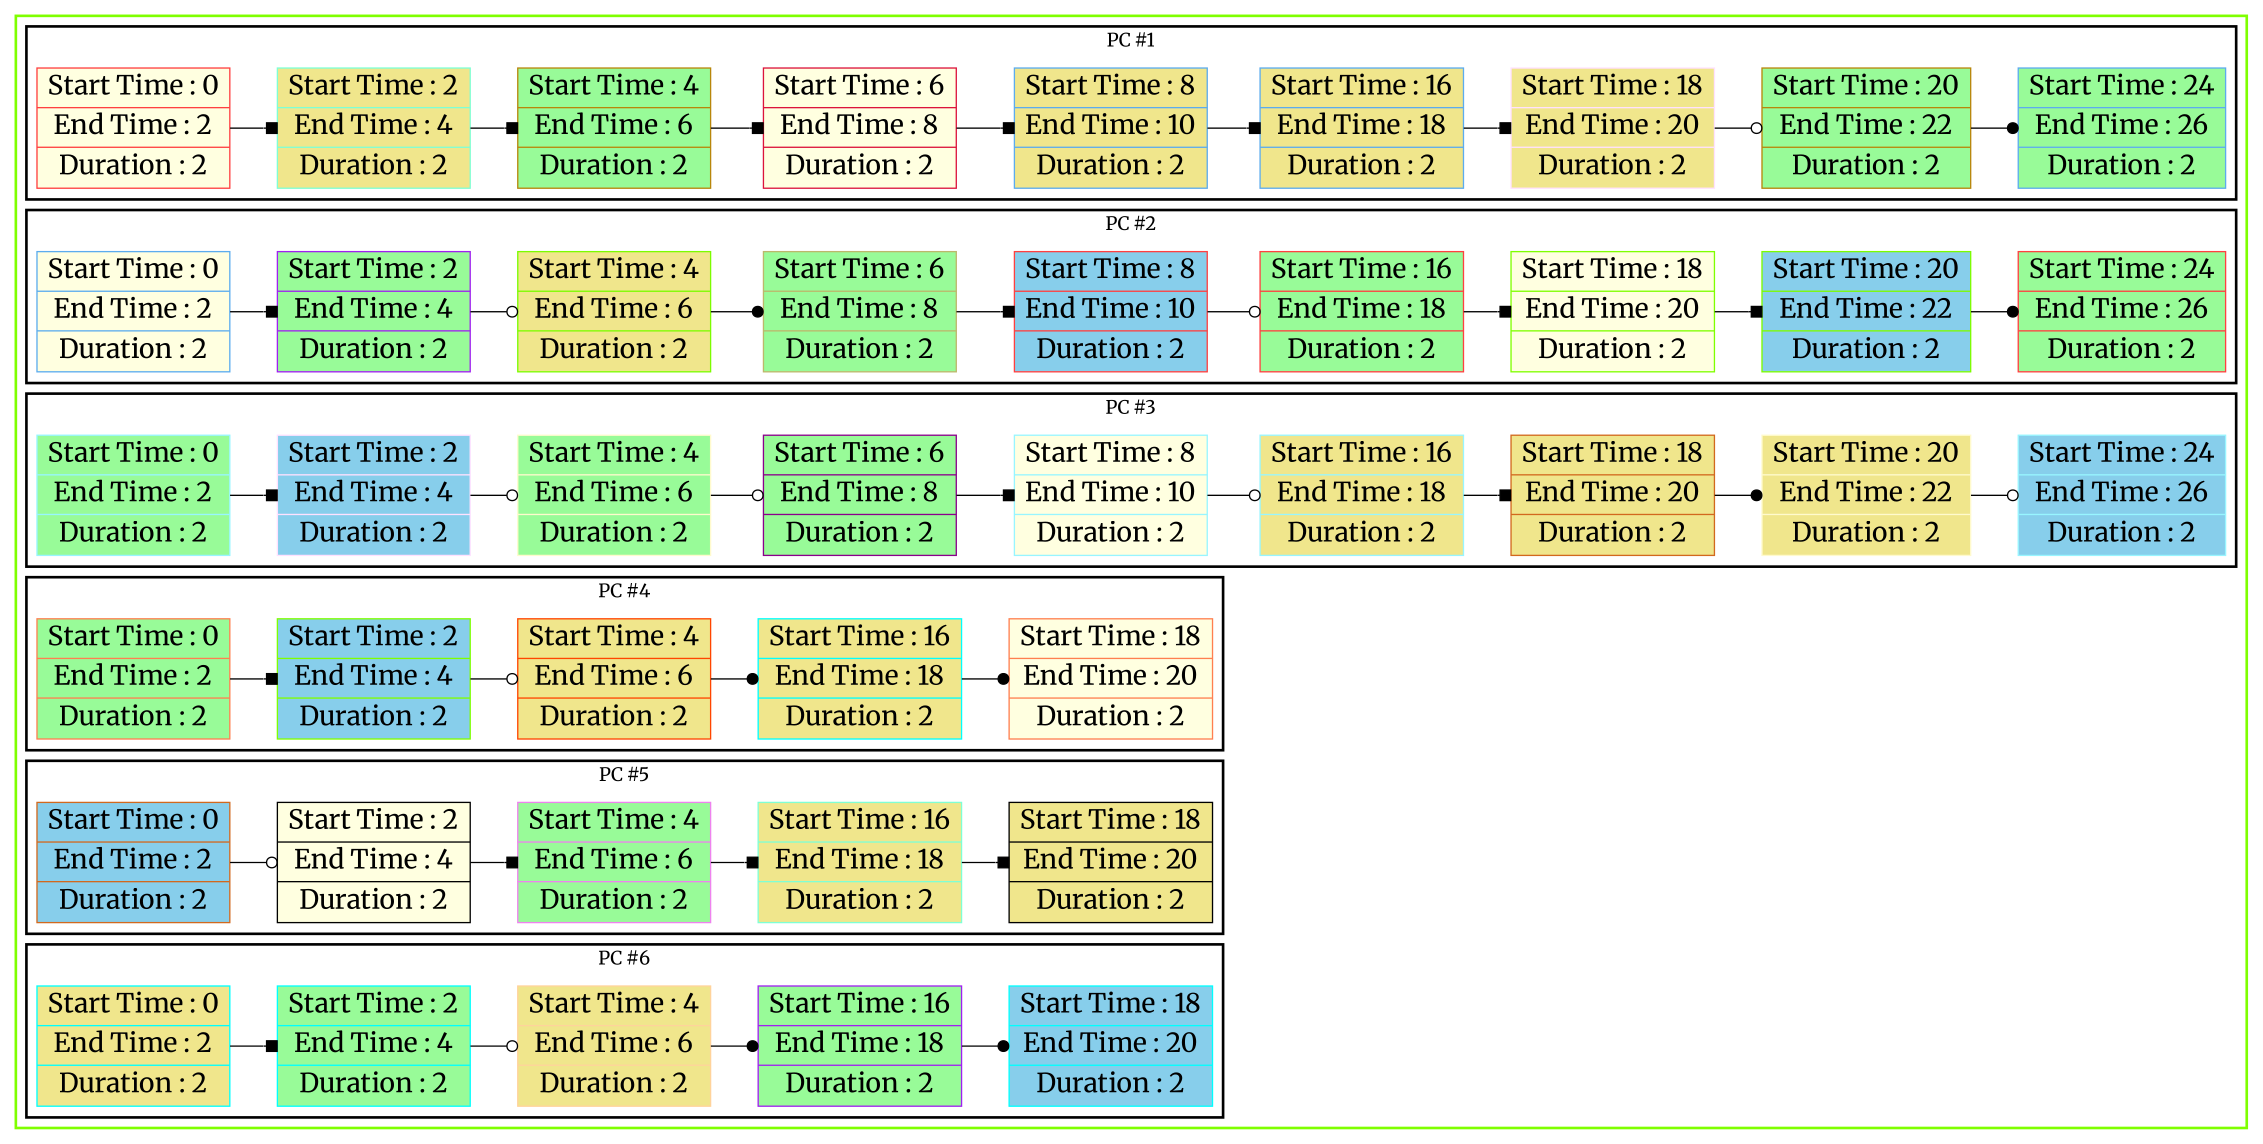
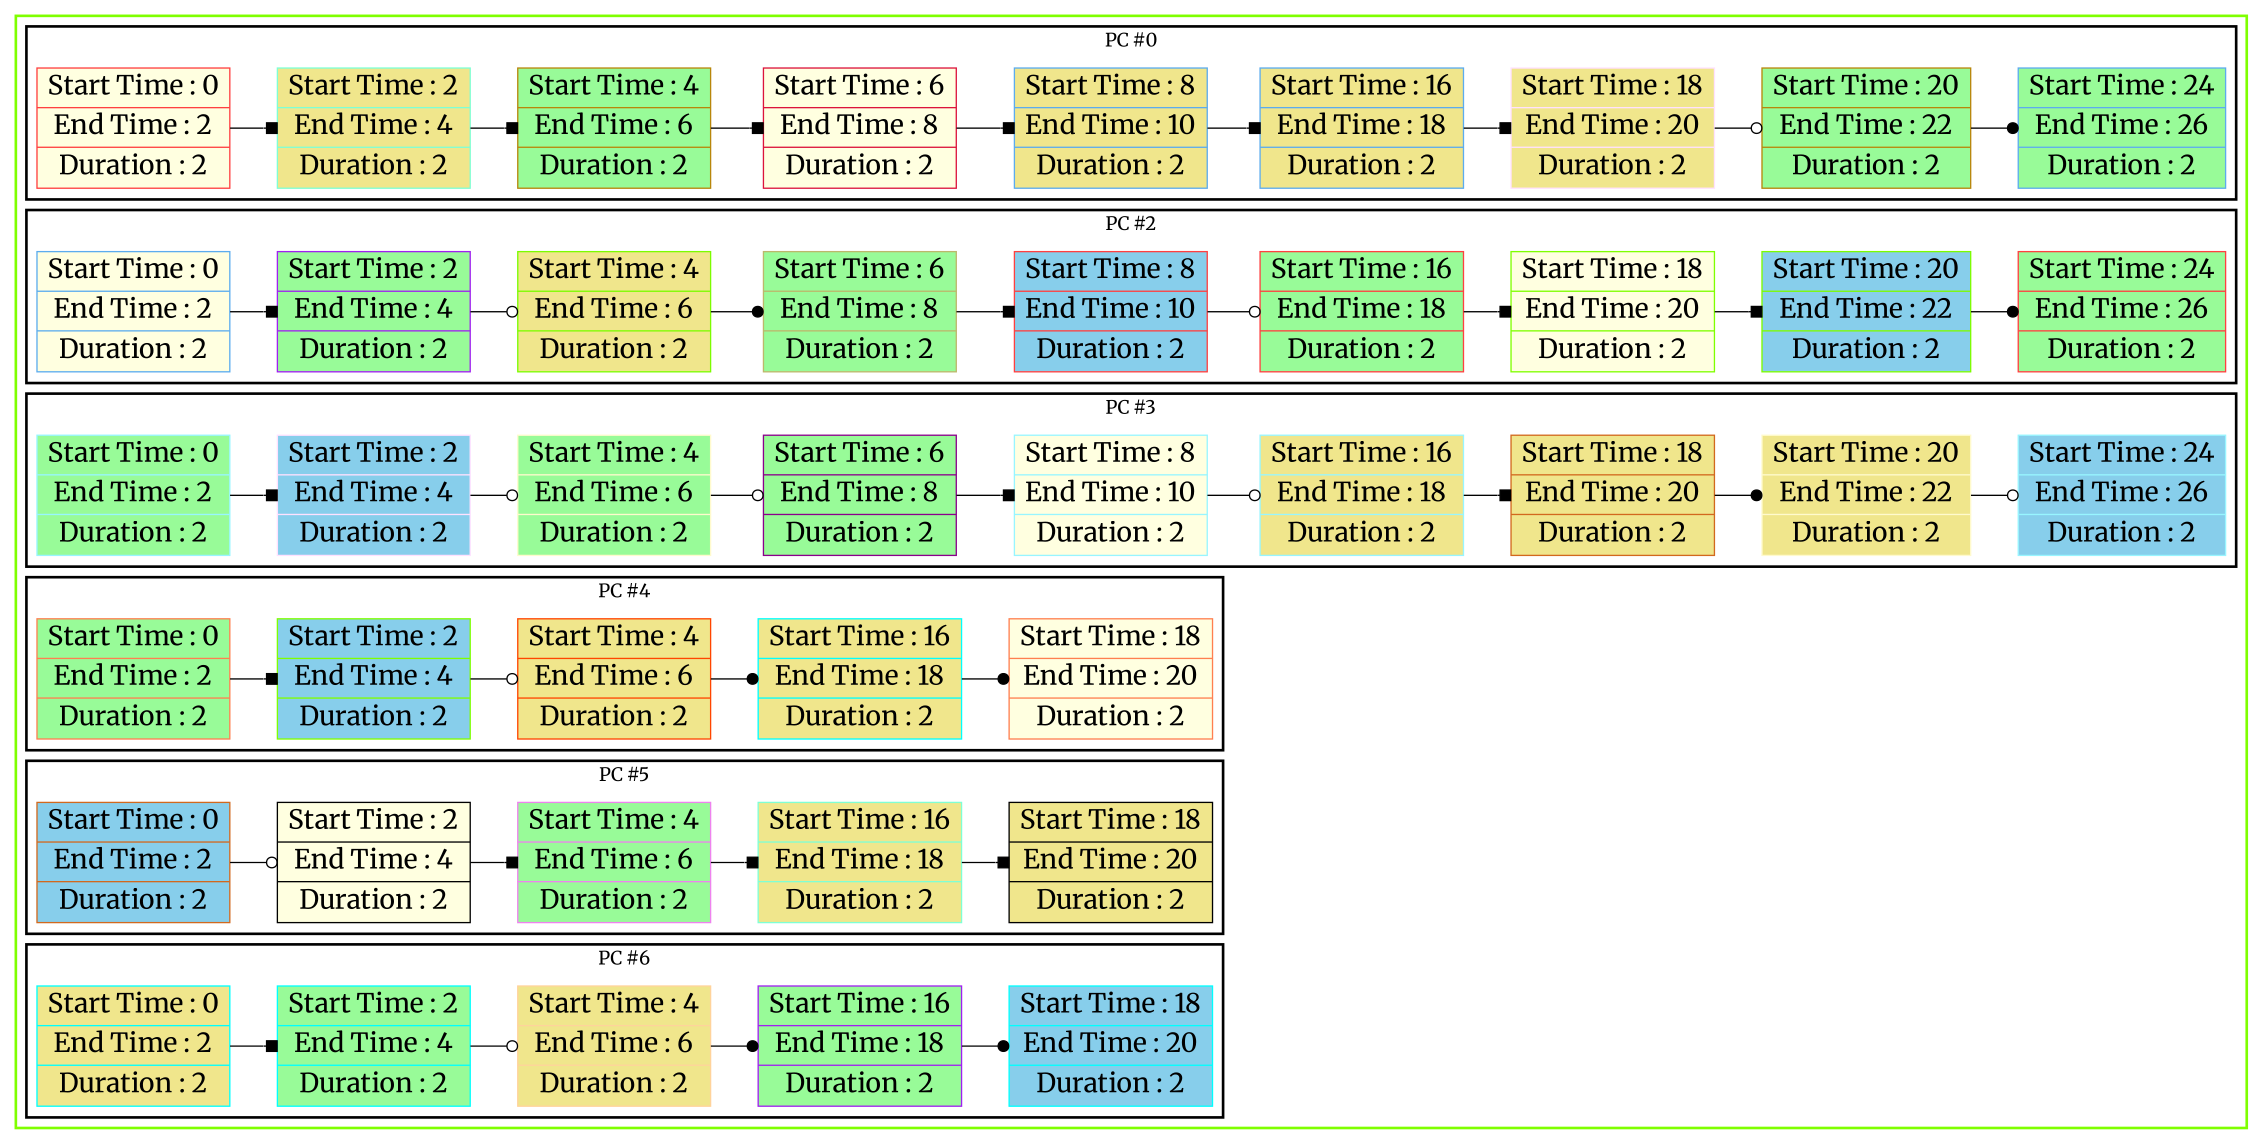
(1131, 42) -> (1131, 42)
